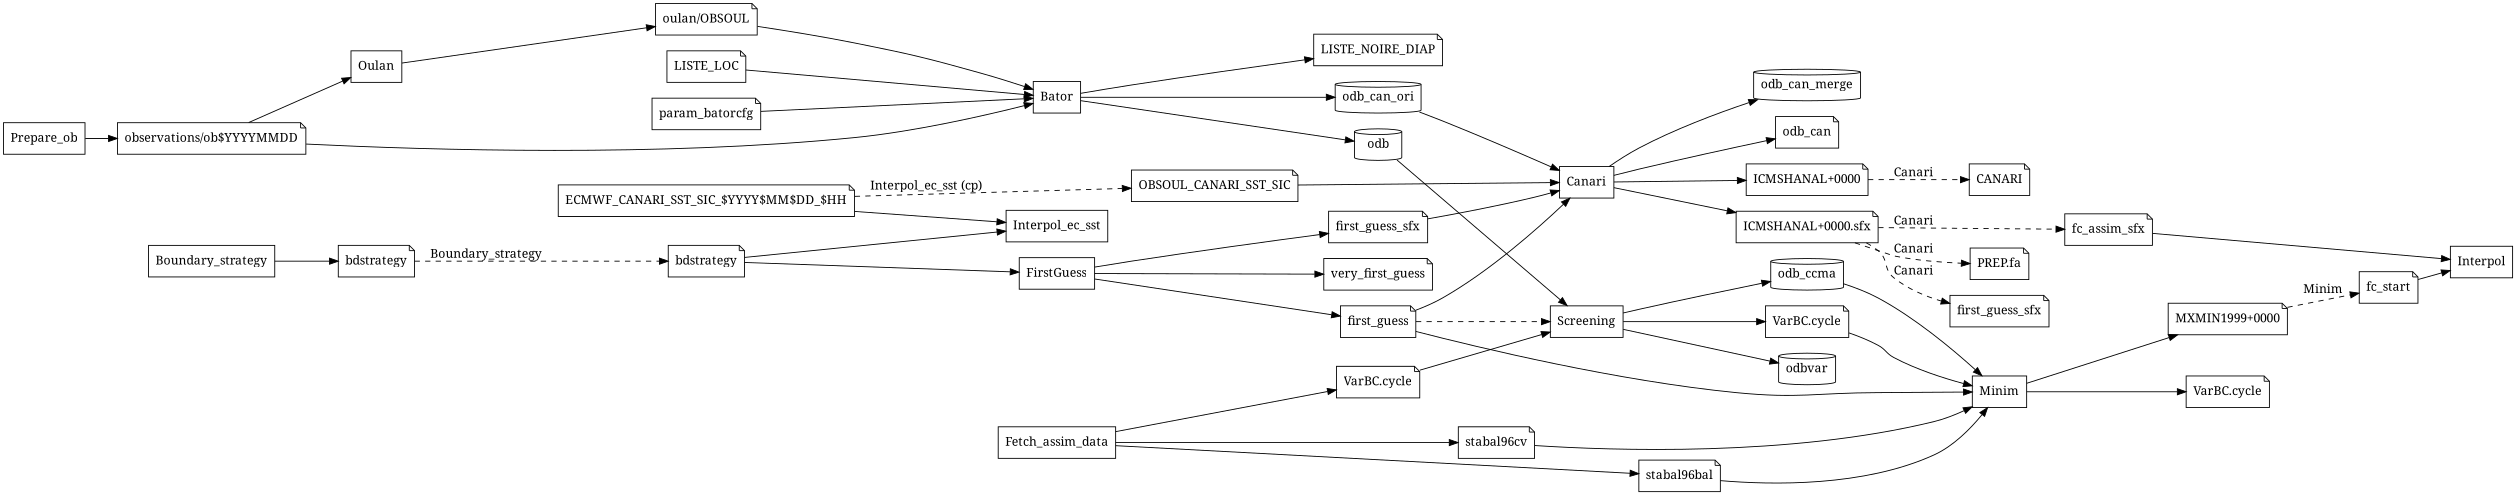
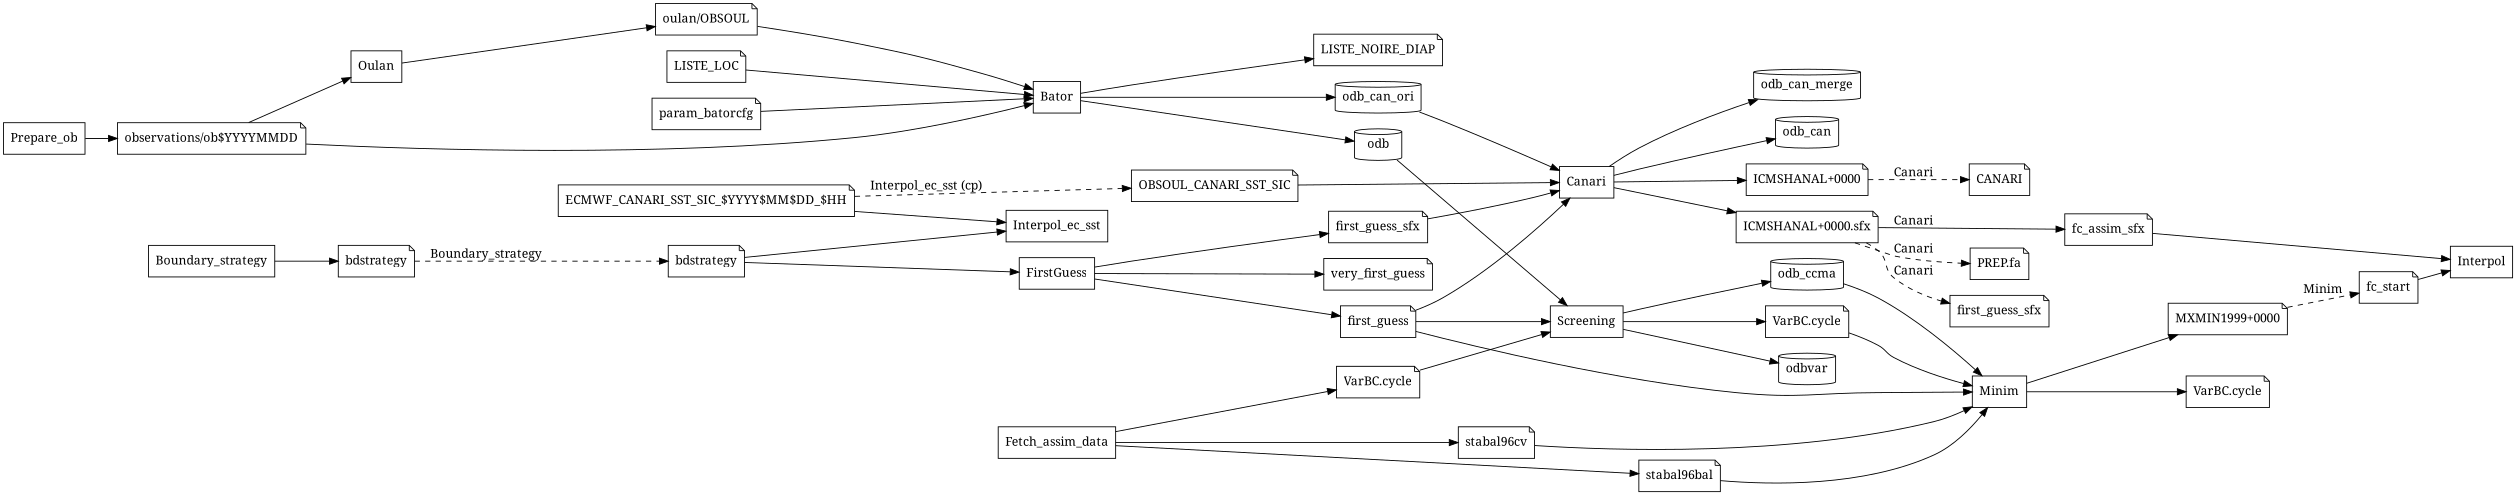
(1807, 132) -> (1807, 132)
(1967, 228) -> (1967, 228)
(1479, 322) -> (1479, 322)
